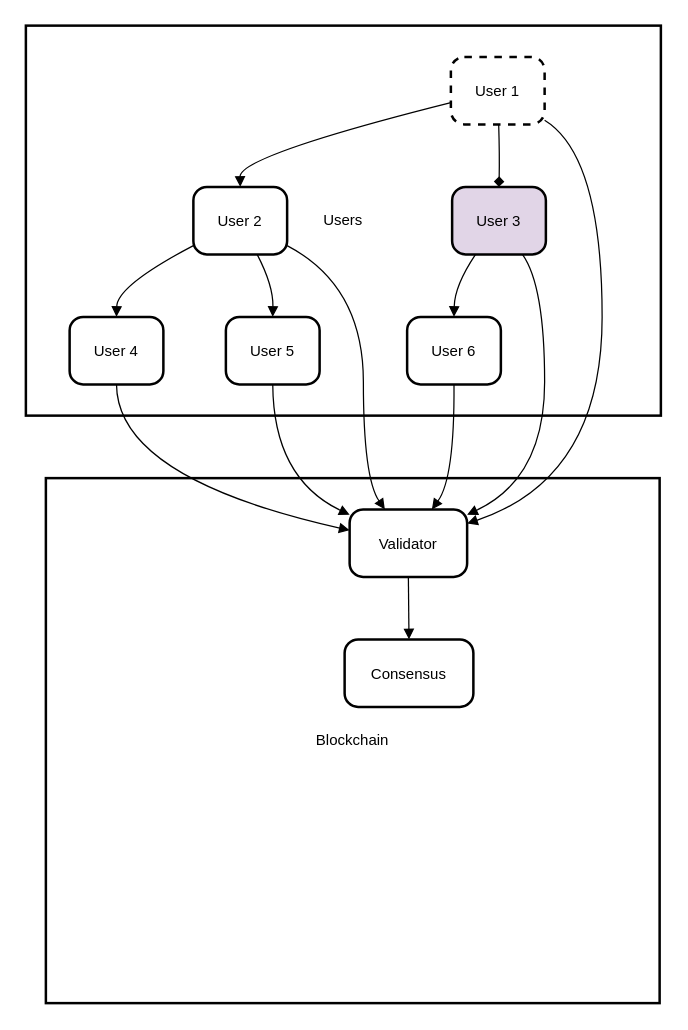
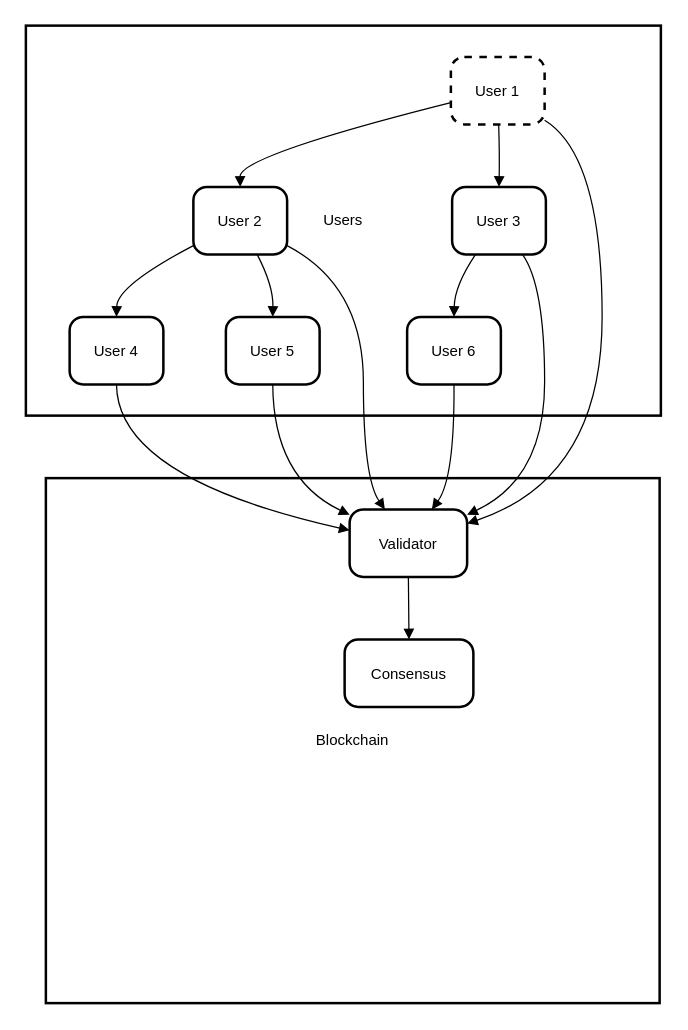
(499, 175) -> (499, 176)
(499, 221) -> (499, 221)
